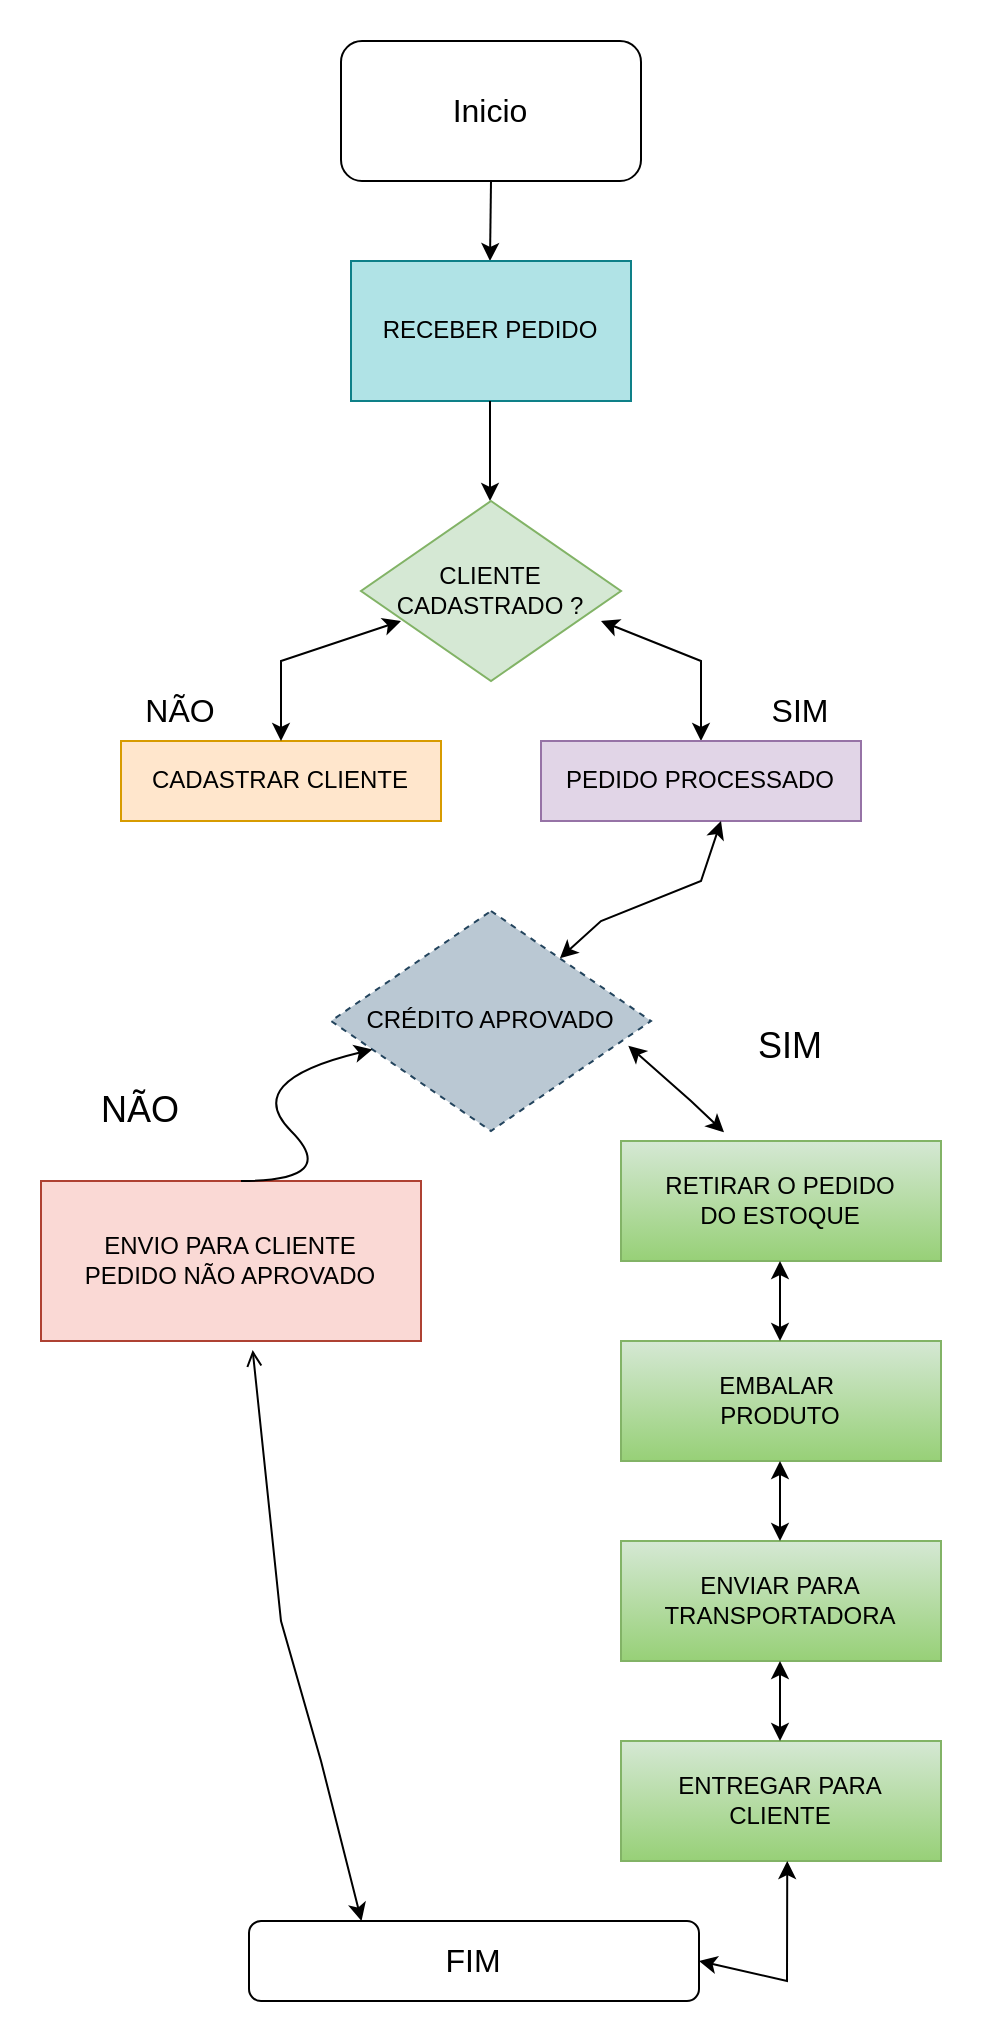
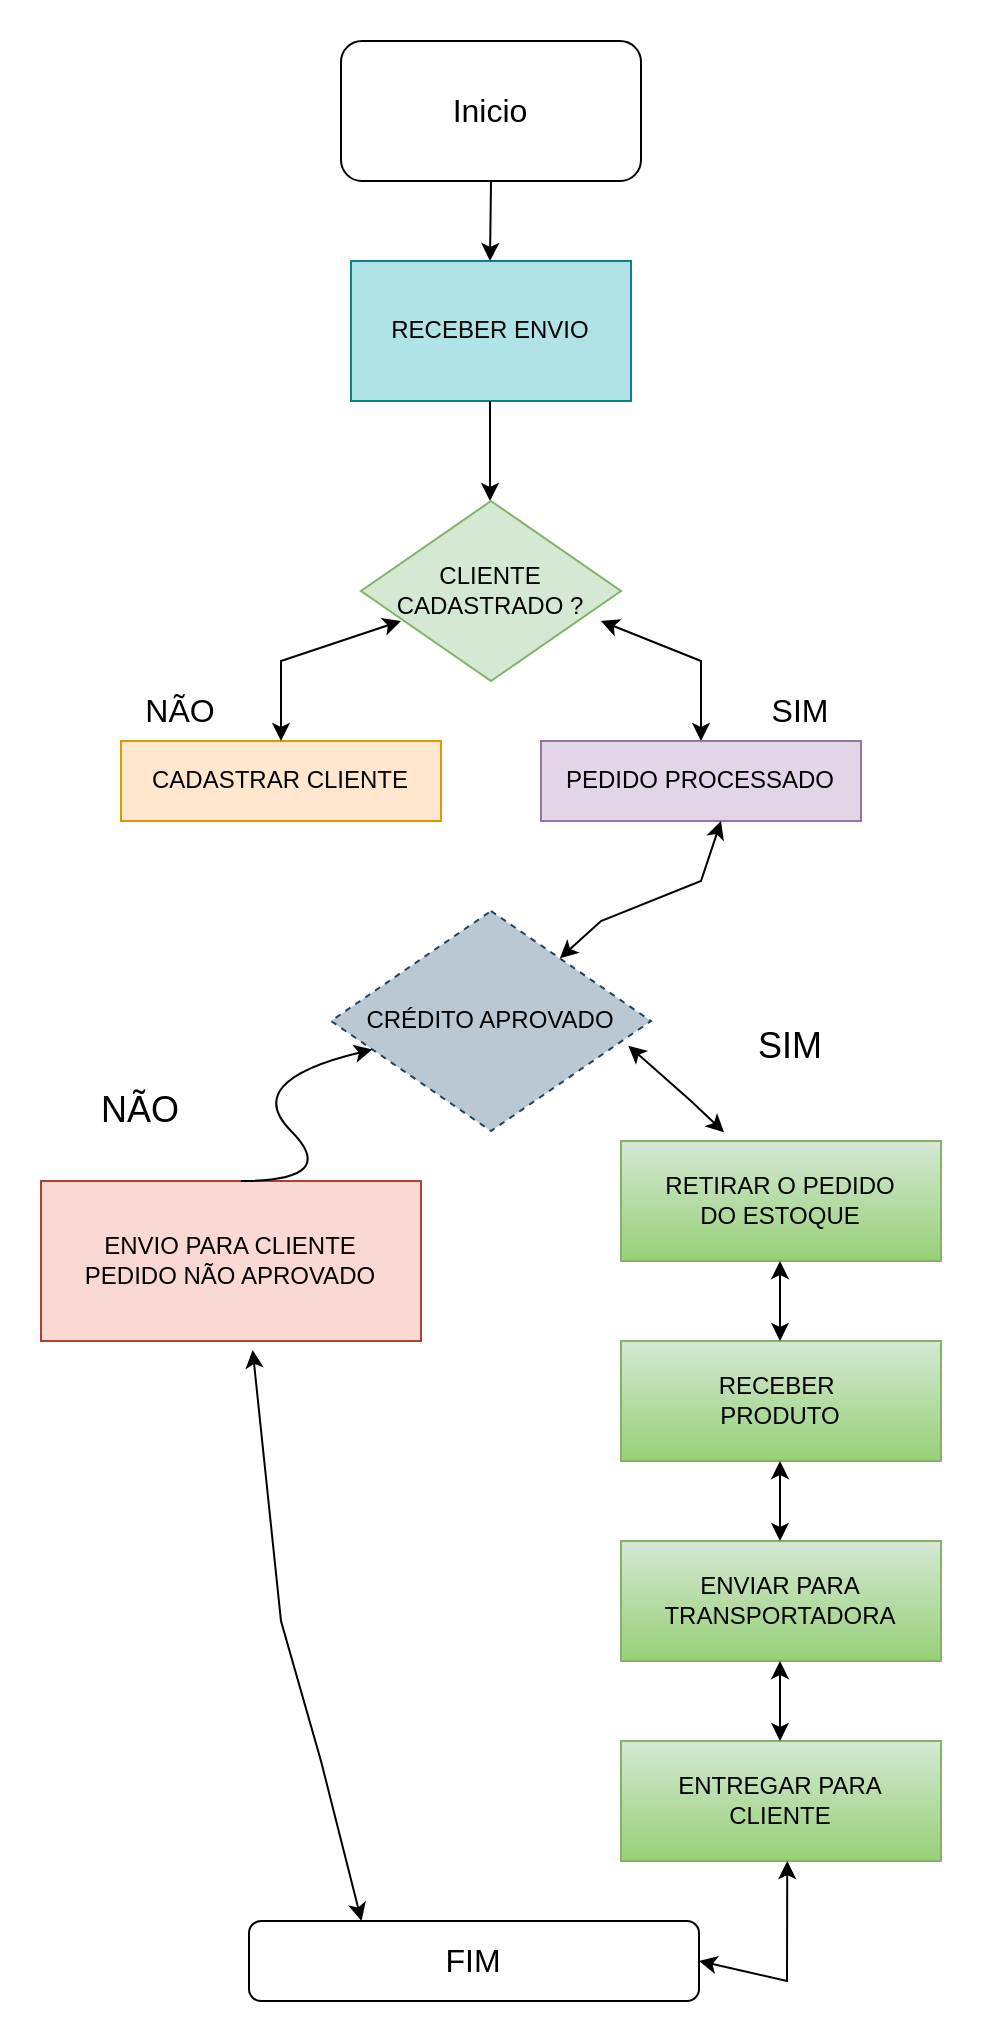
(491, 331) -> (491, 331)
(254, 1361) -> (254, 1365)
(781, 1401) -> (781, 1401)
